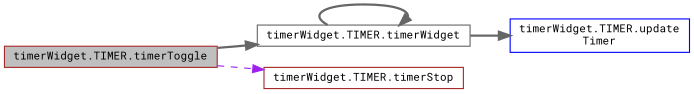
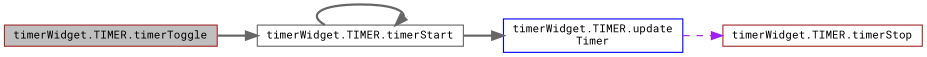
(364, 36) -> (360, 36)
(235, 67) -> (697, 36)
